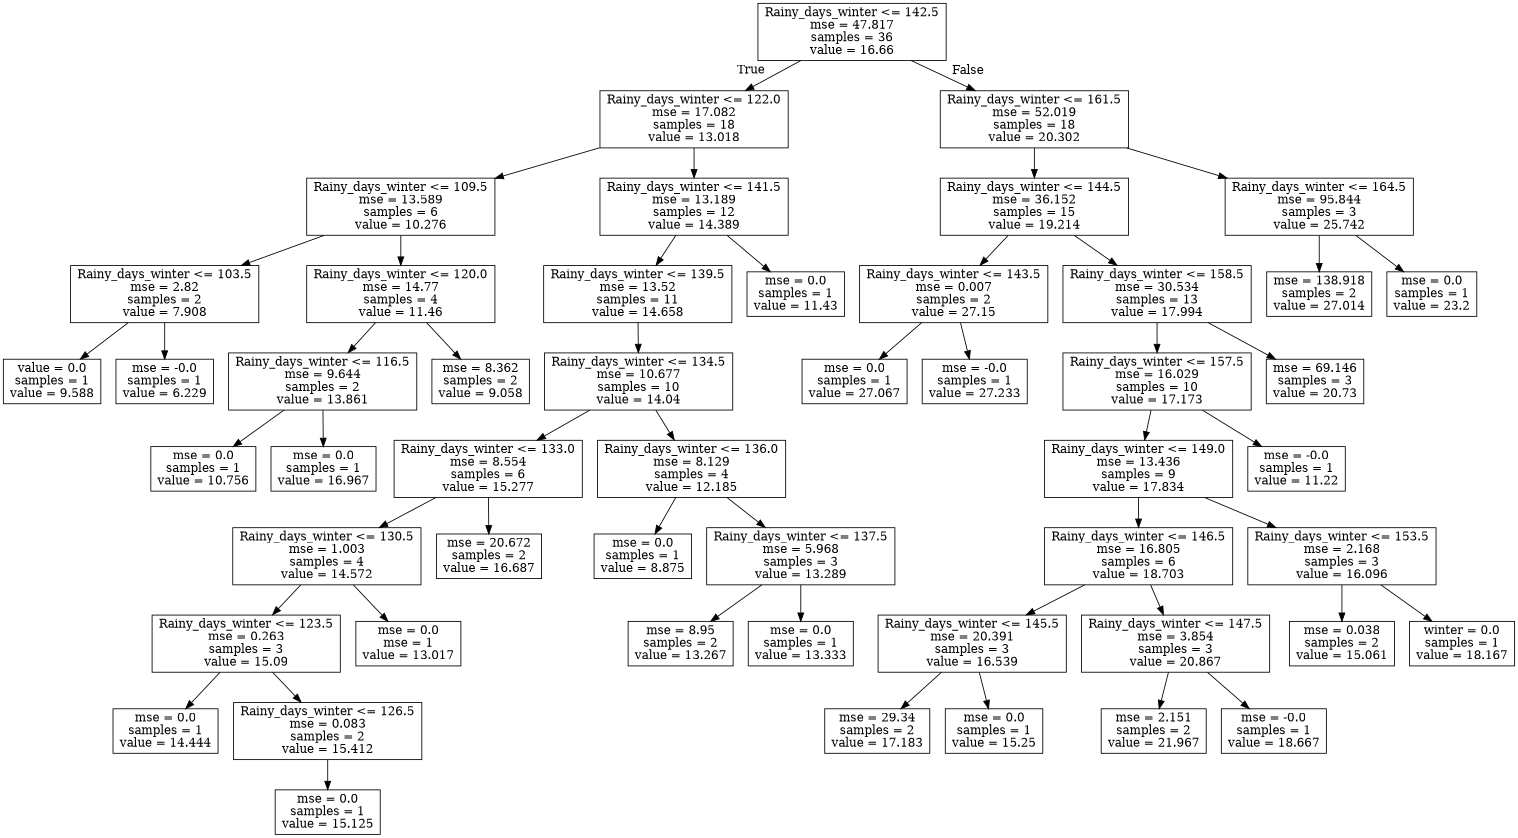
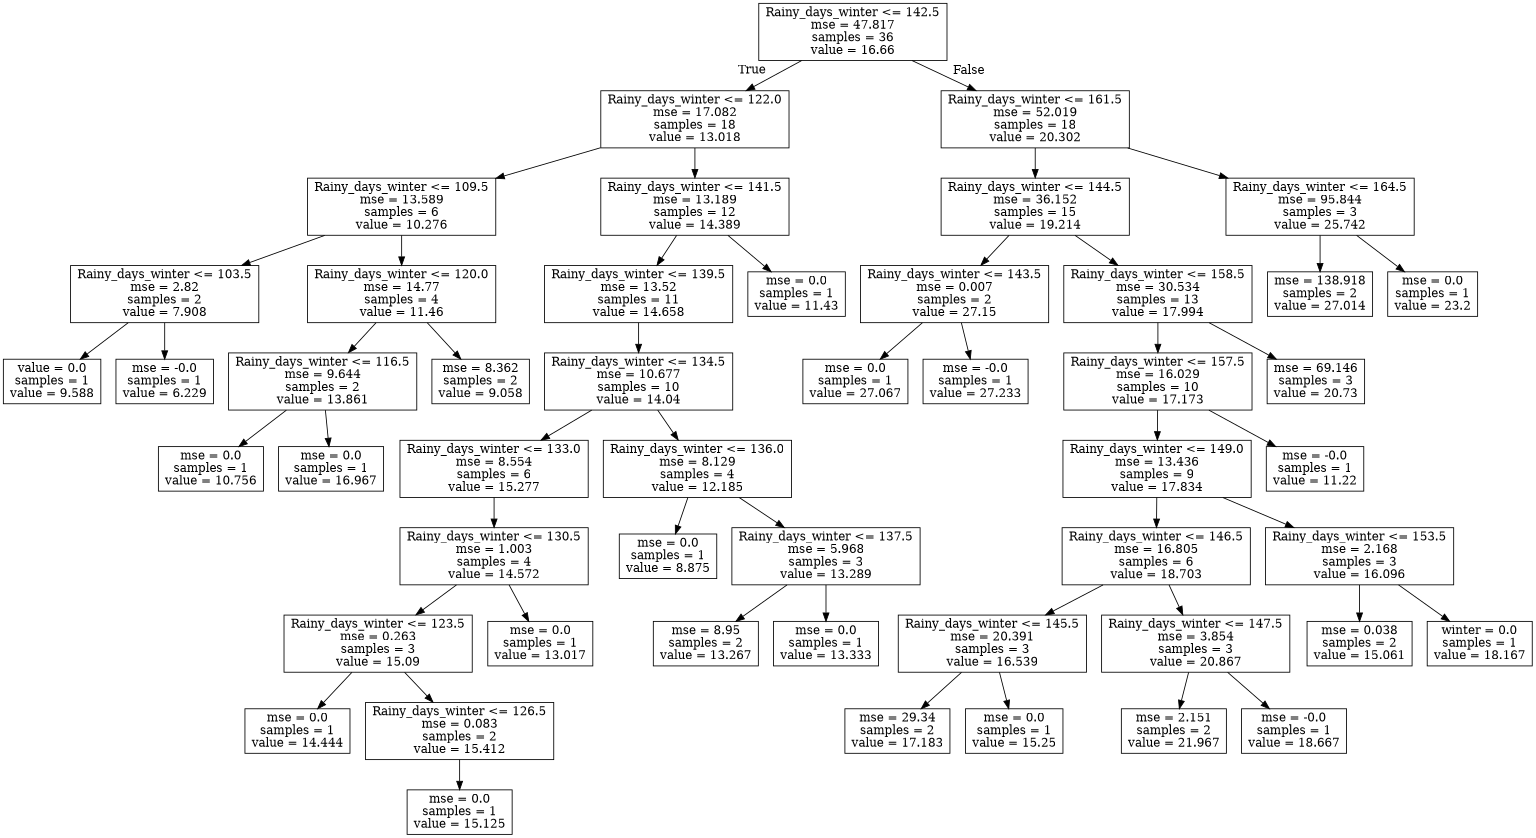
(489, 556) -> none
(408, 644) -> (540, 644)
